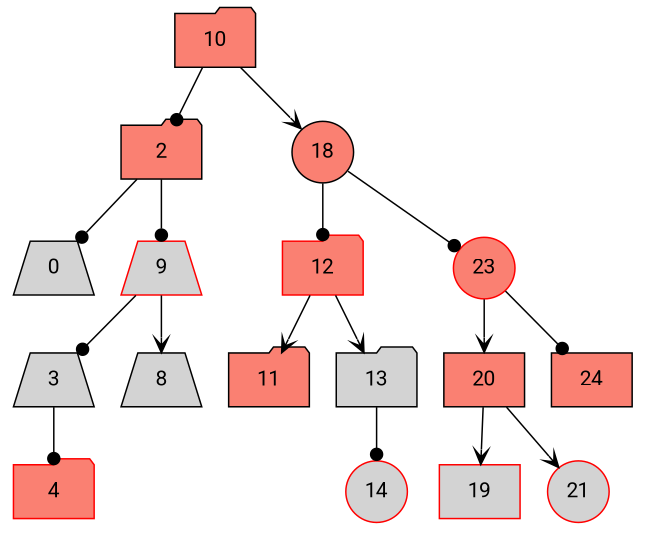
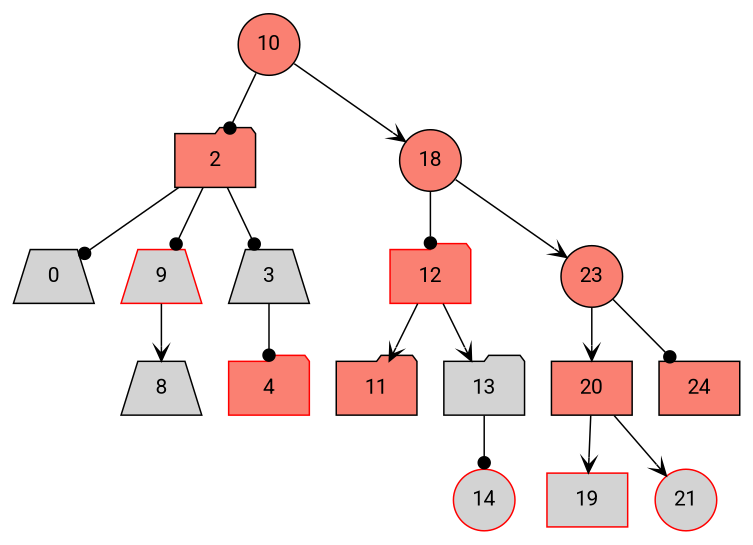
(215, 40) -> (269, 45)
(399, 207) -> (505, 214)
(484, 268) -> (592, 276)
(111, 320) -> (240, 213)
